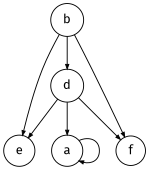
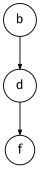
(99, 83) -> none
(19, 151) -> none
(67, 151) -> none
